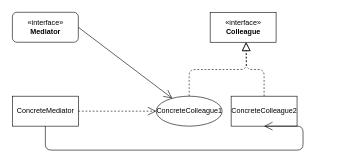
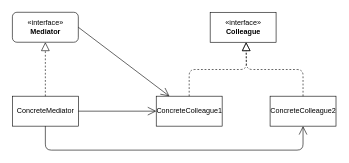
none -> (45, 74)
(117, 111) -> (117, 111)
(189, 111) -> (189, 111)
(264, 111) -> (303, 111)
